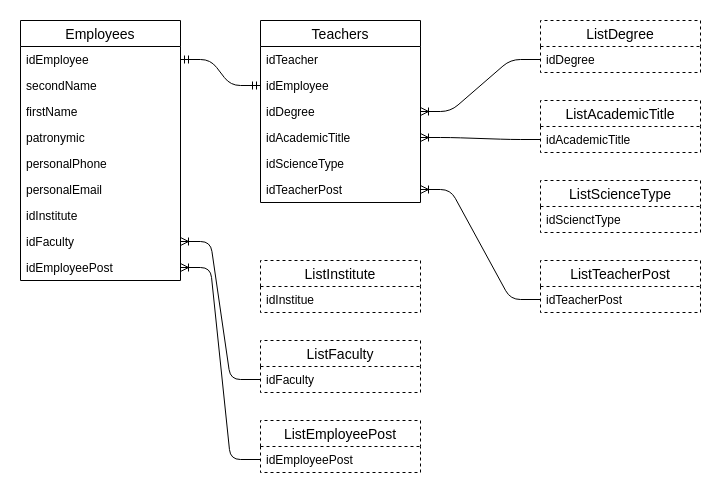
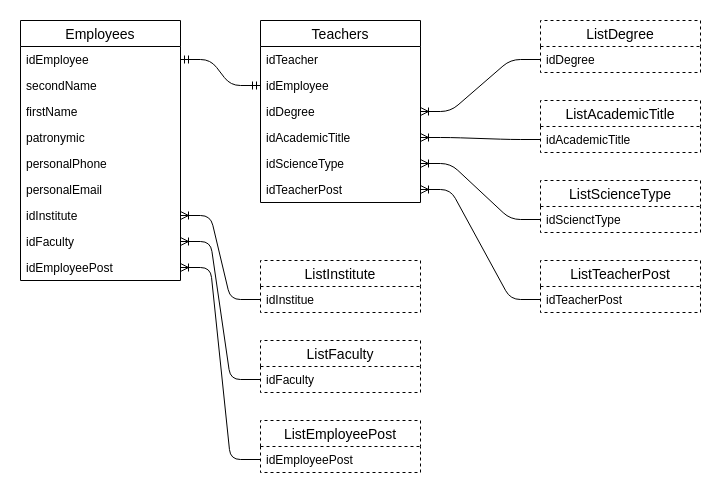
none -> (481, 192)
none -> (221, 258)
